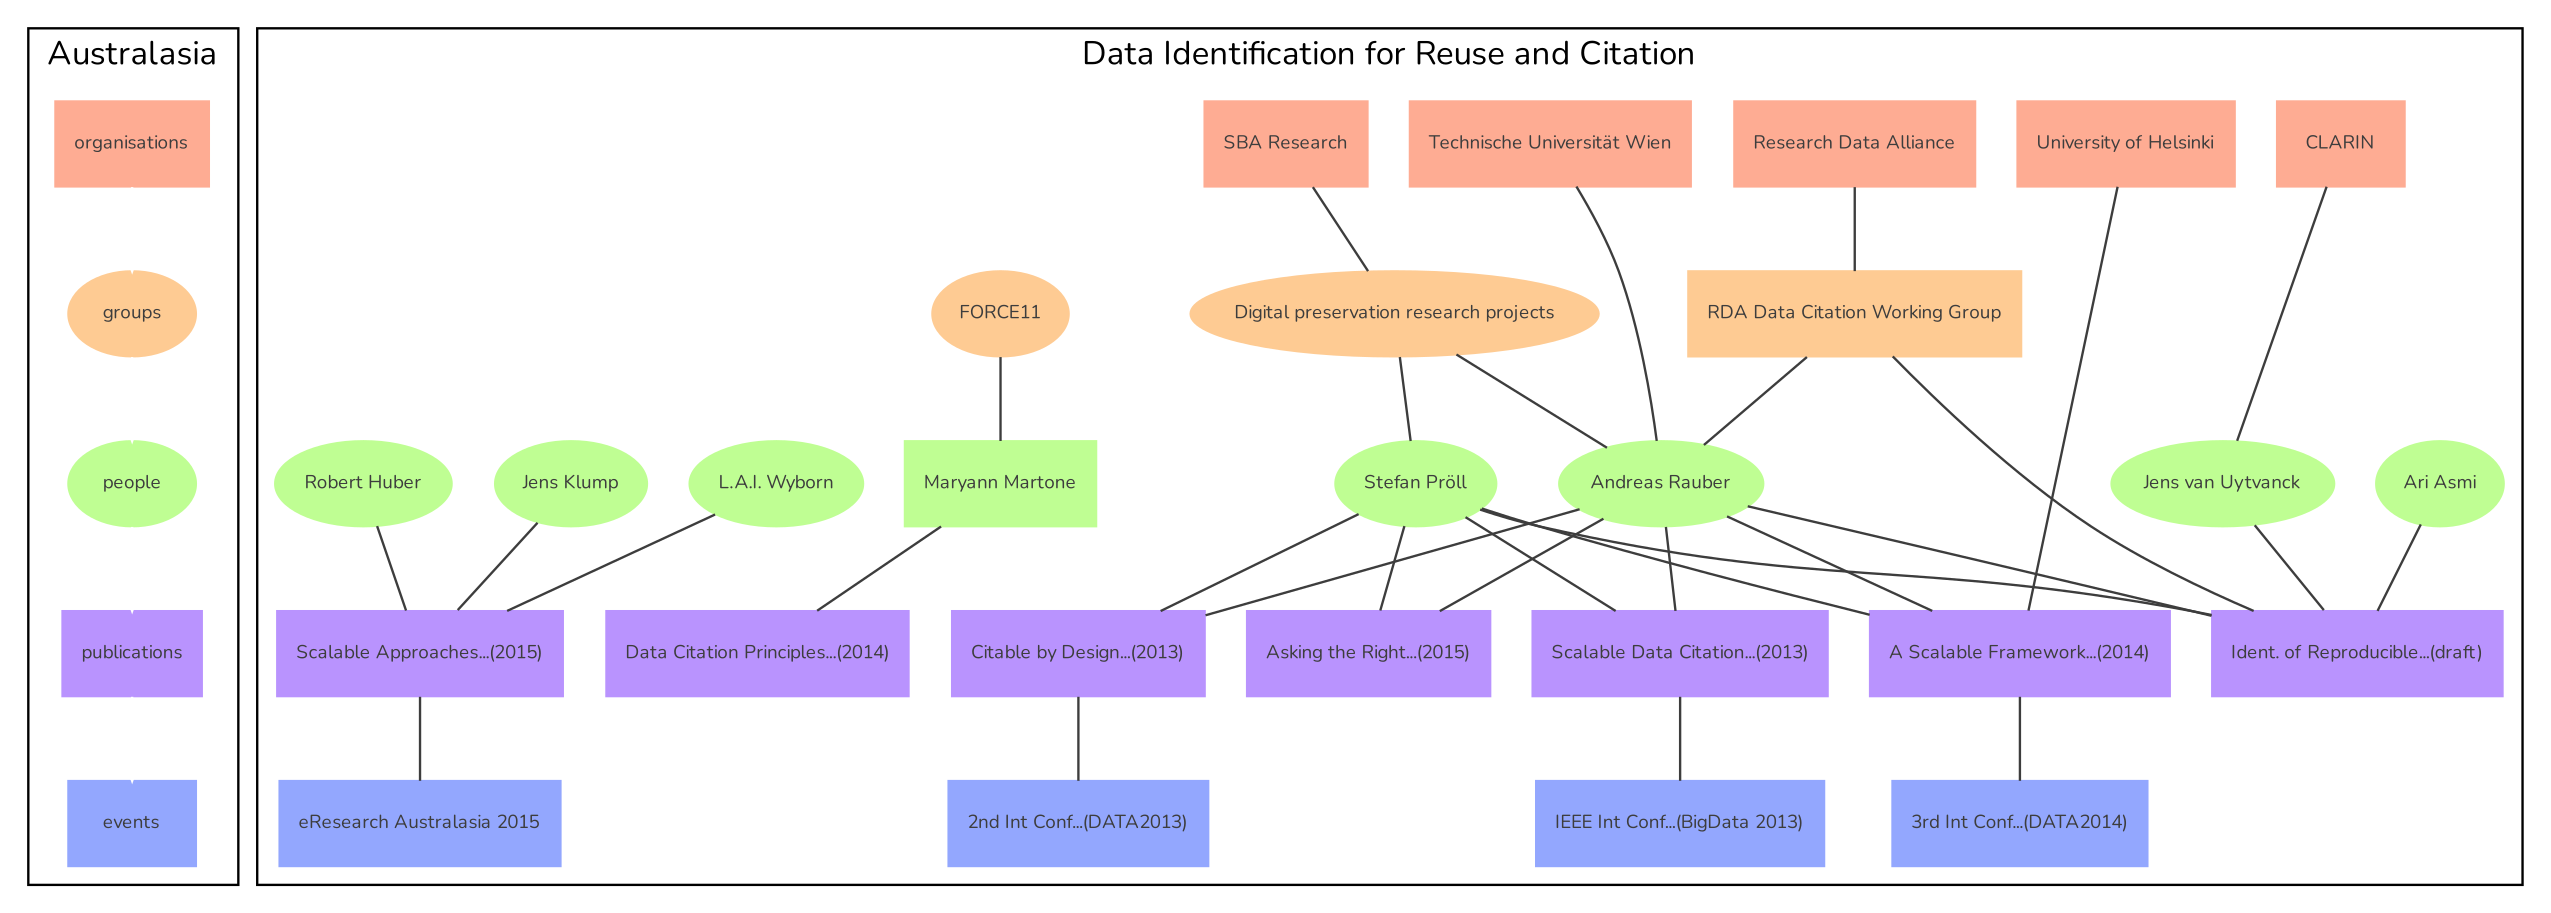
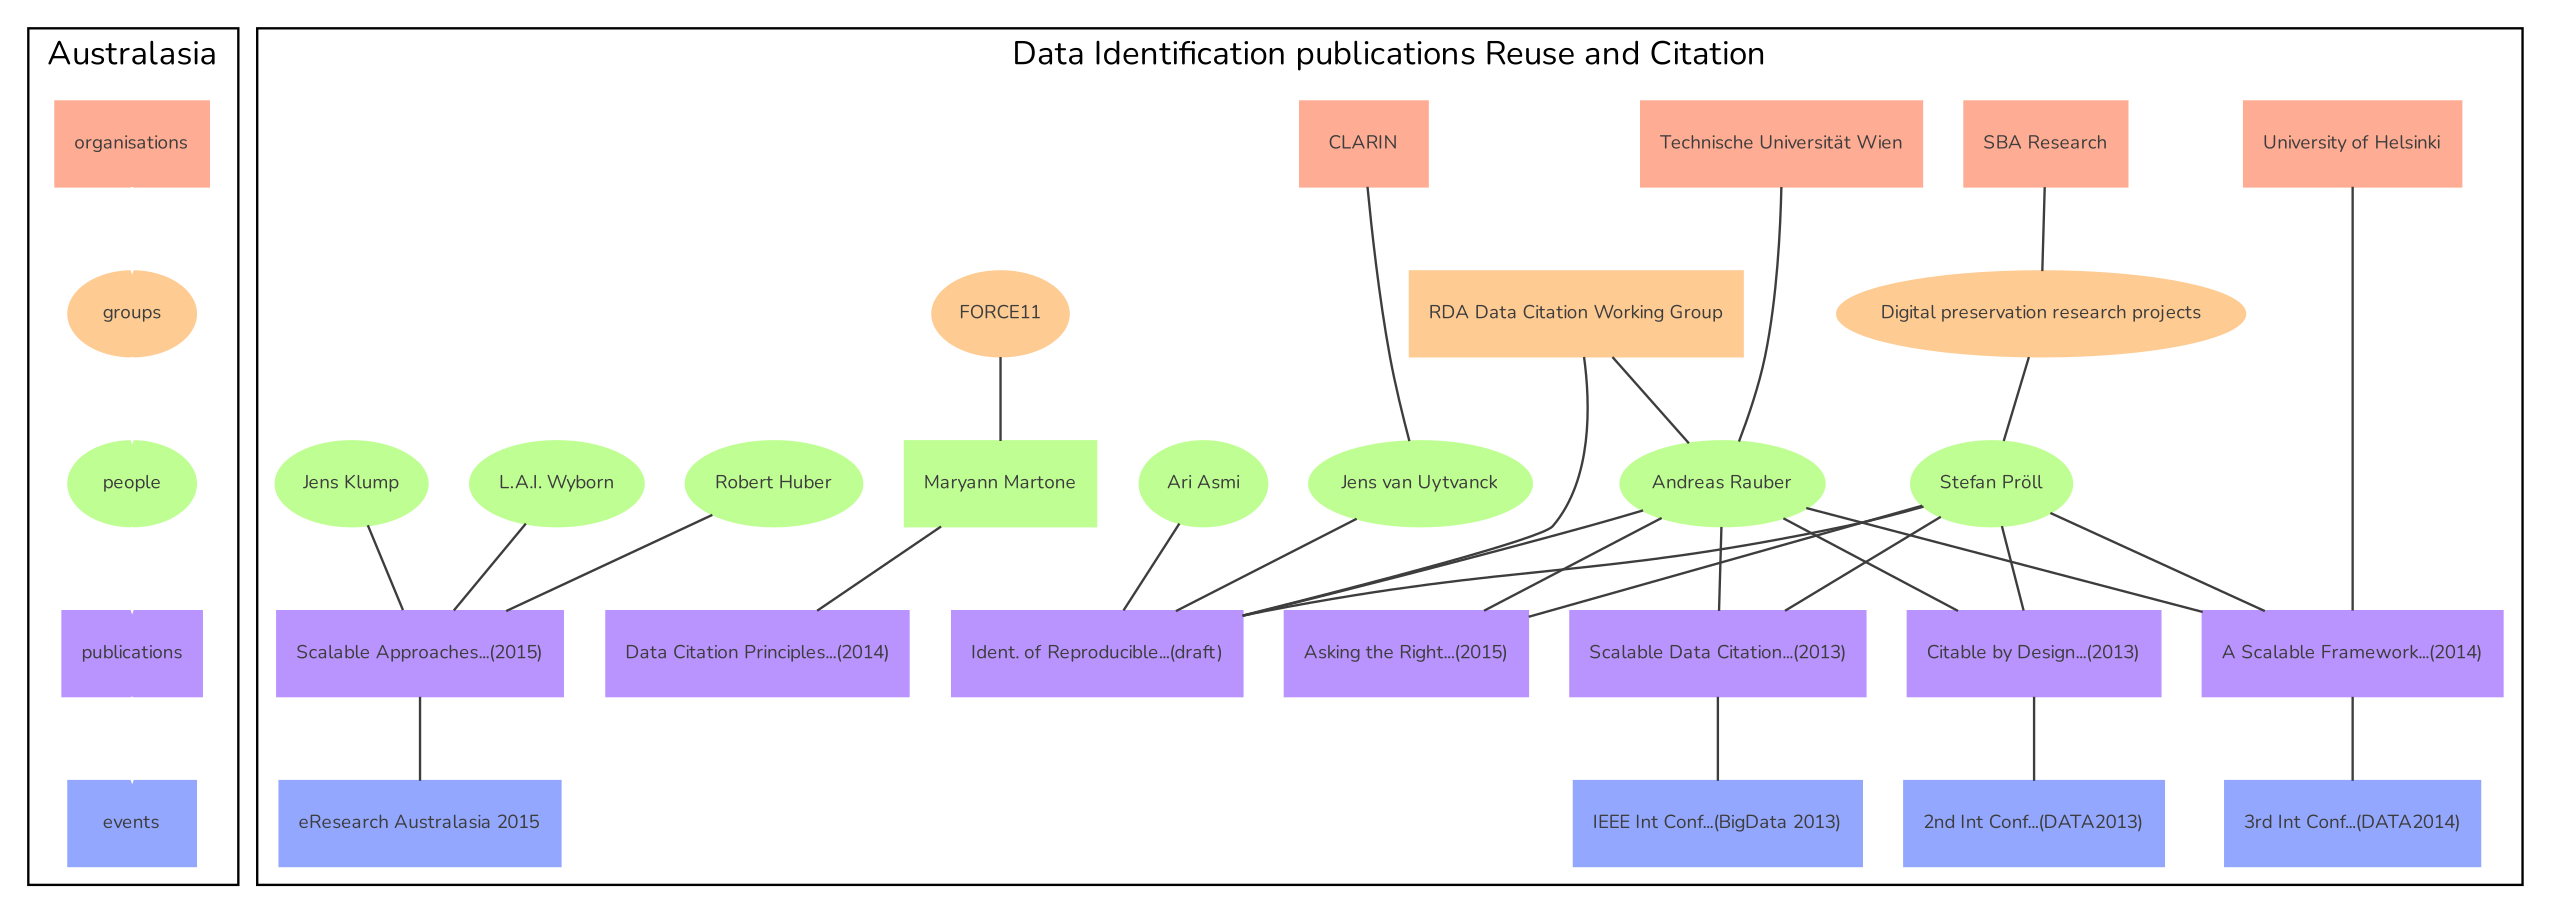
(1390, 55) -> (1390, 55)
(1855, 144) -> none
(1532, 401) -> none
